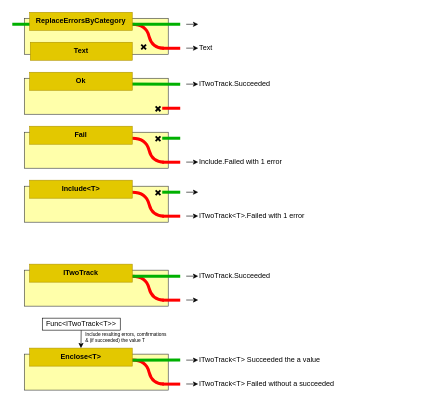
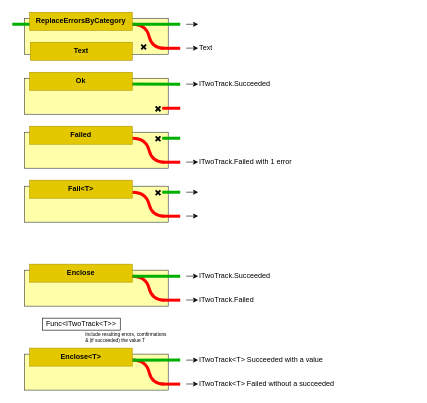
(81, 135) -> (81, 135)
(246, 162) -> (251, 162)
(81, 189) -> (81, 189)
(306, 216) -> none
(81, 273) -> (81, 273)
none -> (306, 300)
(81, 342) -> none
(263, 360) -> (264, 360)
